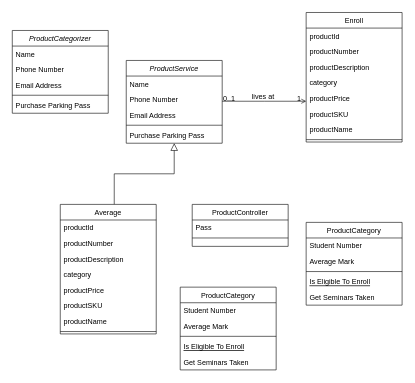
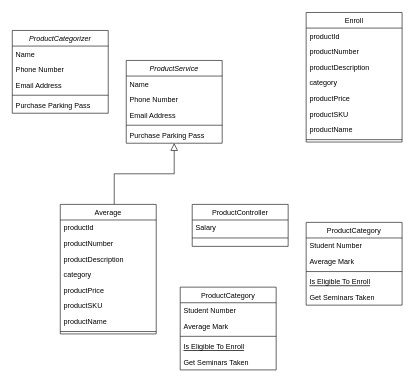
(263, 101) -> none
(204, 228) -> (207, 228)
